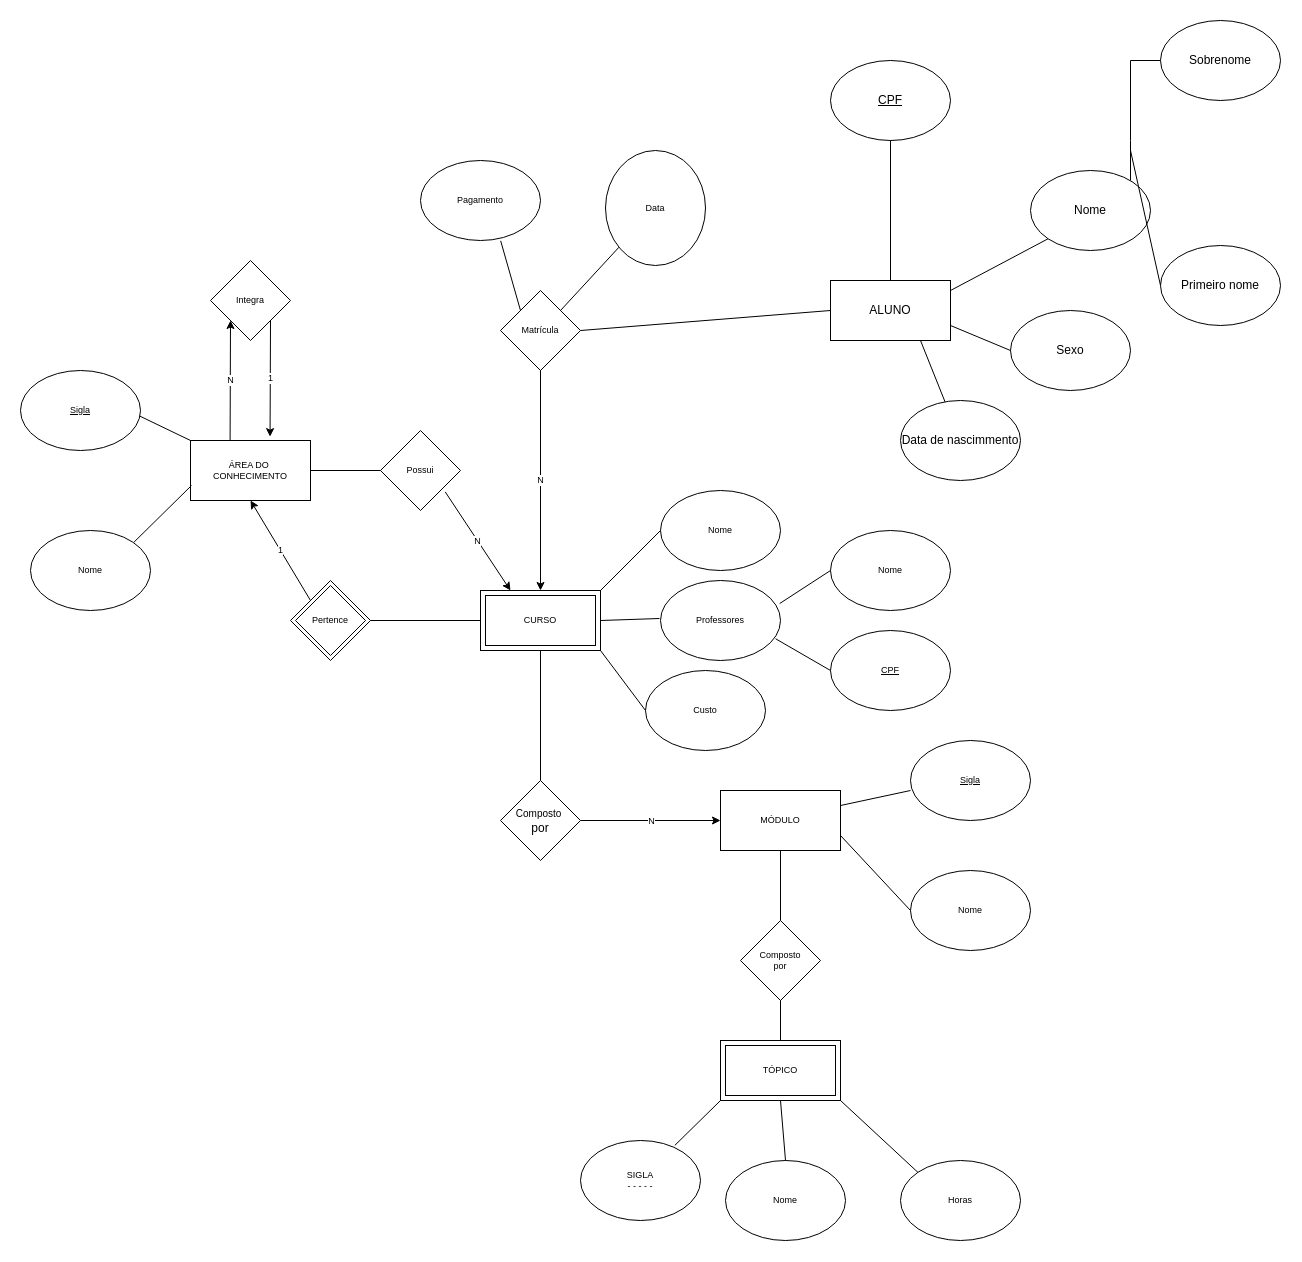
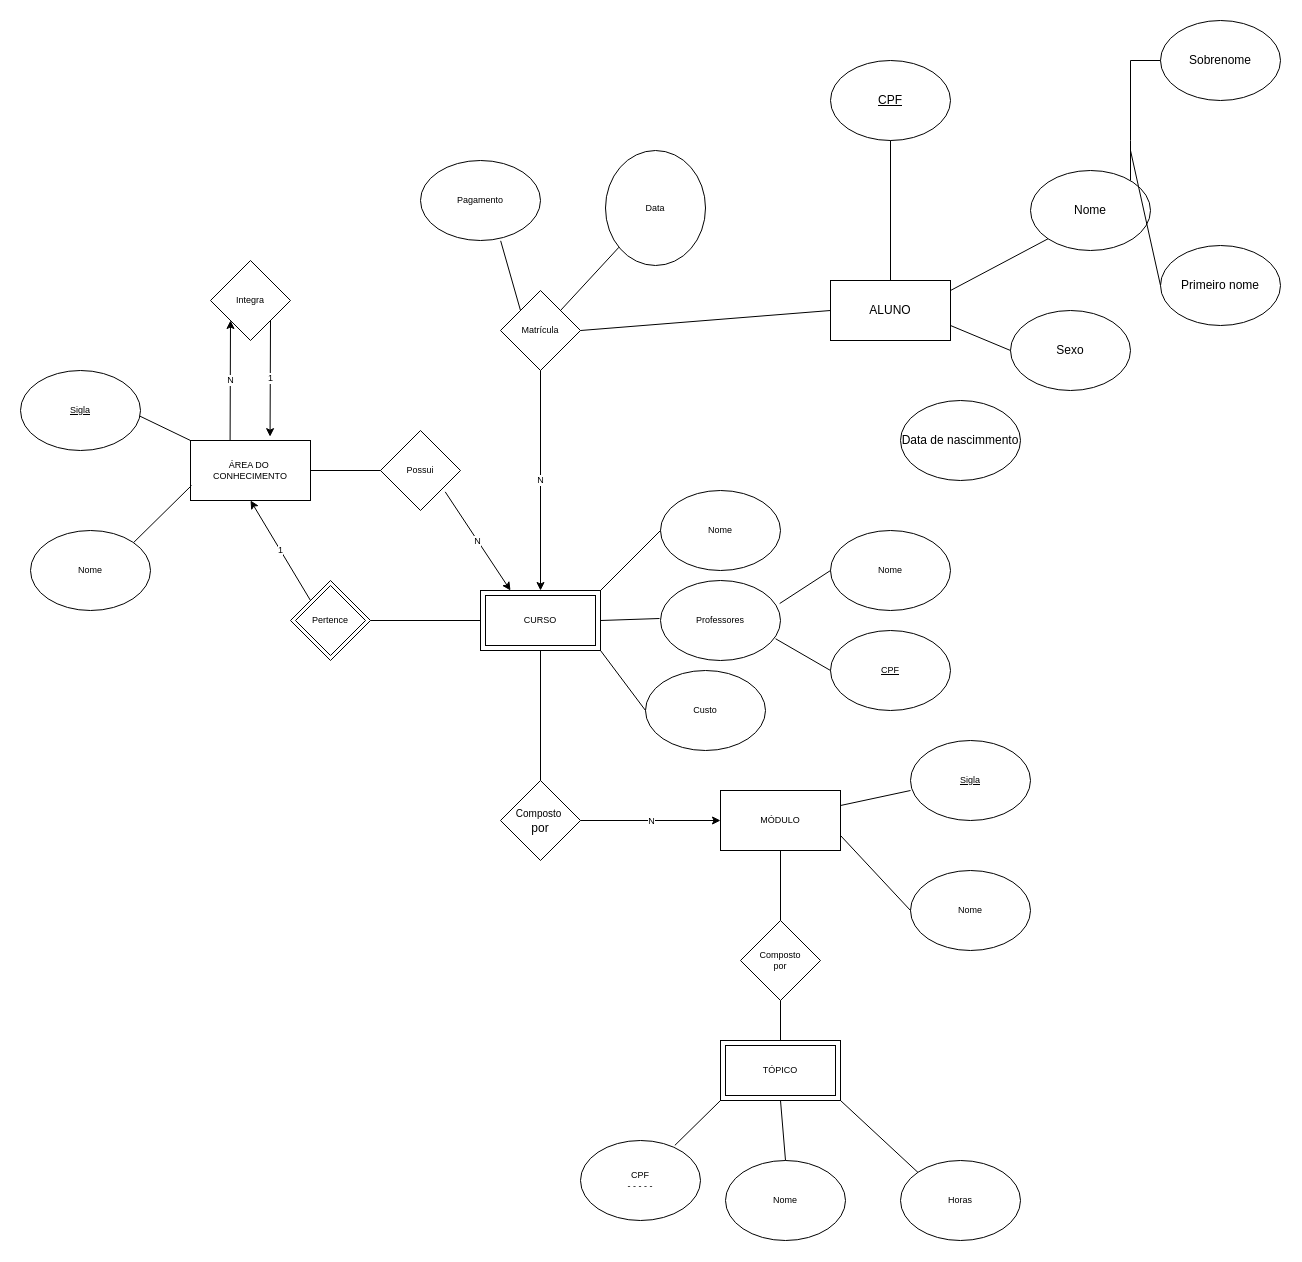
(933, 371) -> none
(641, 1181) -> (641, 1181)
